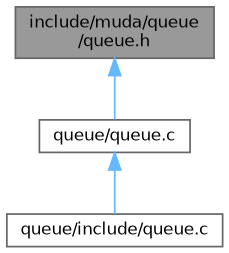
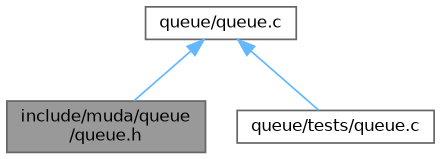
(115, 98) -> (162, 76)
(115, 230) -> (336, 127)
